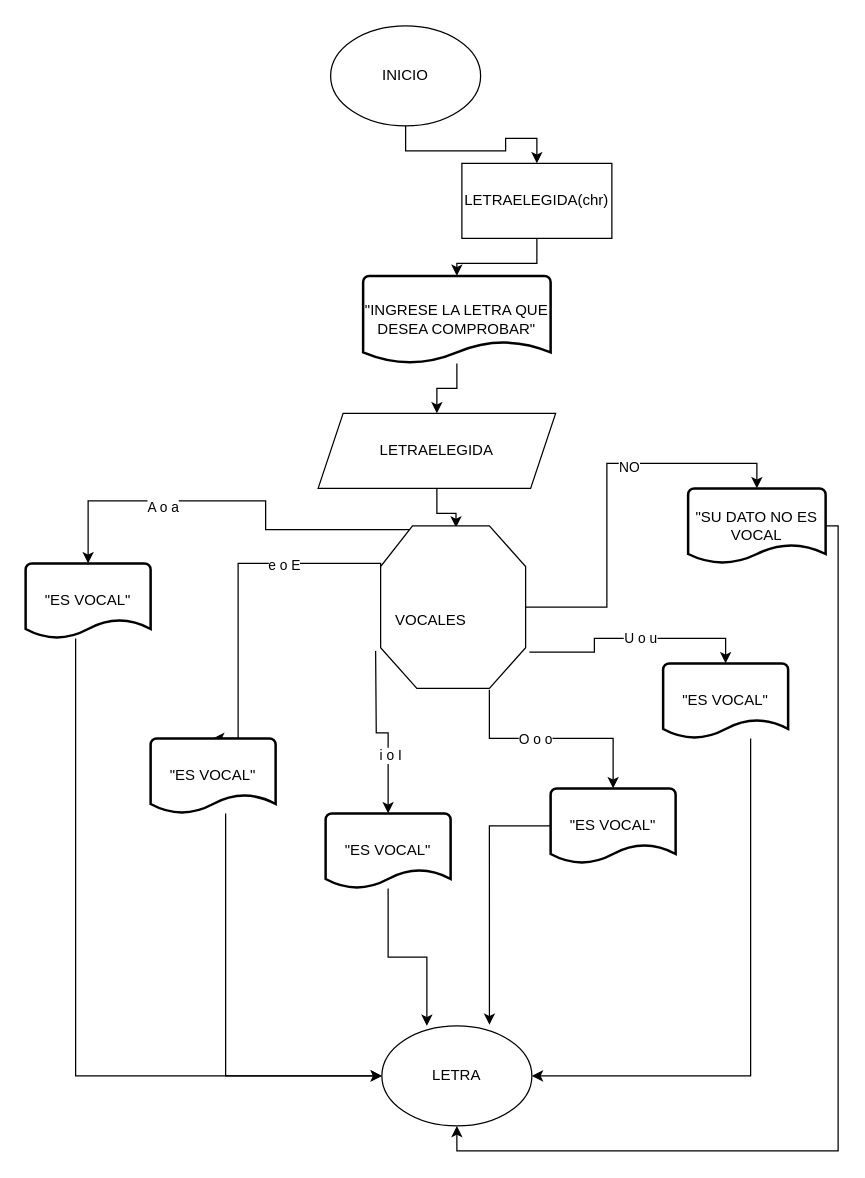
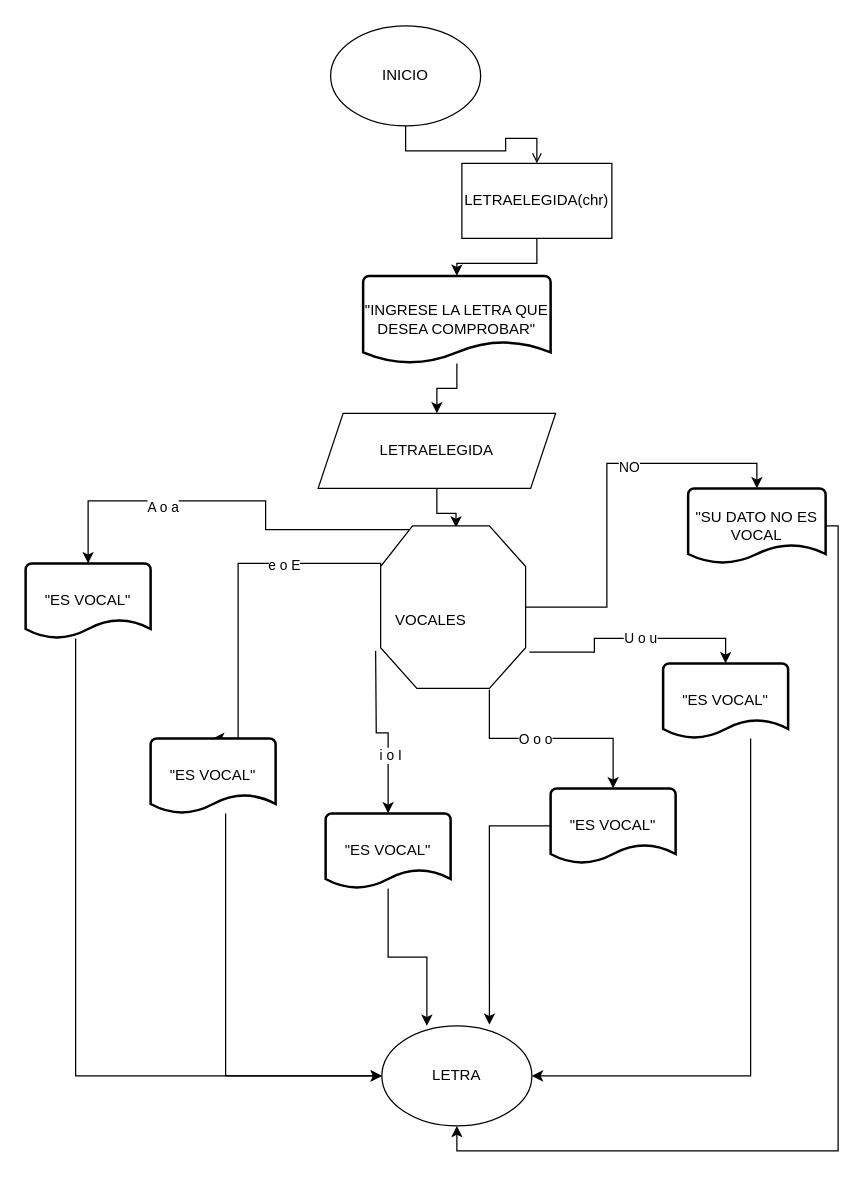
(537, 153) -> (537, 155)
